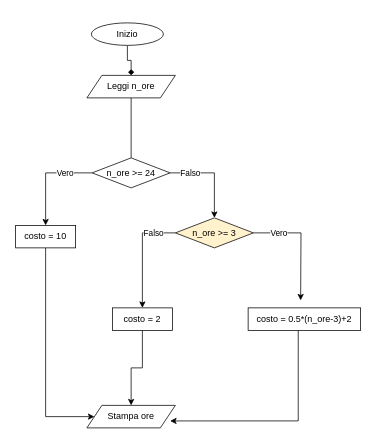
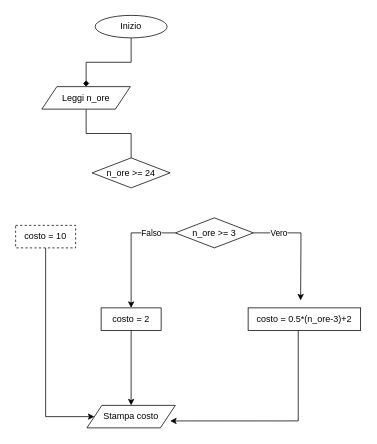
(127, 34) -> (131, 27)
(131, 87) -> (86, 98)
(214, 192) -> none
(45, 195) -> none
(214, 233) -> (214, 233)
(45, 237) -> (45, 237)
(142, 319) -> (131, 319)
(131, 417) -> (131, 417)
